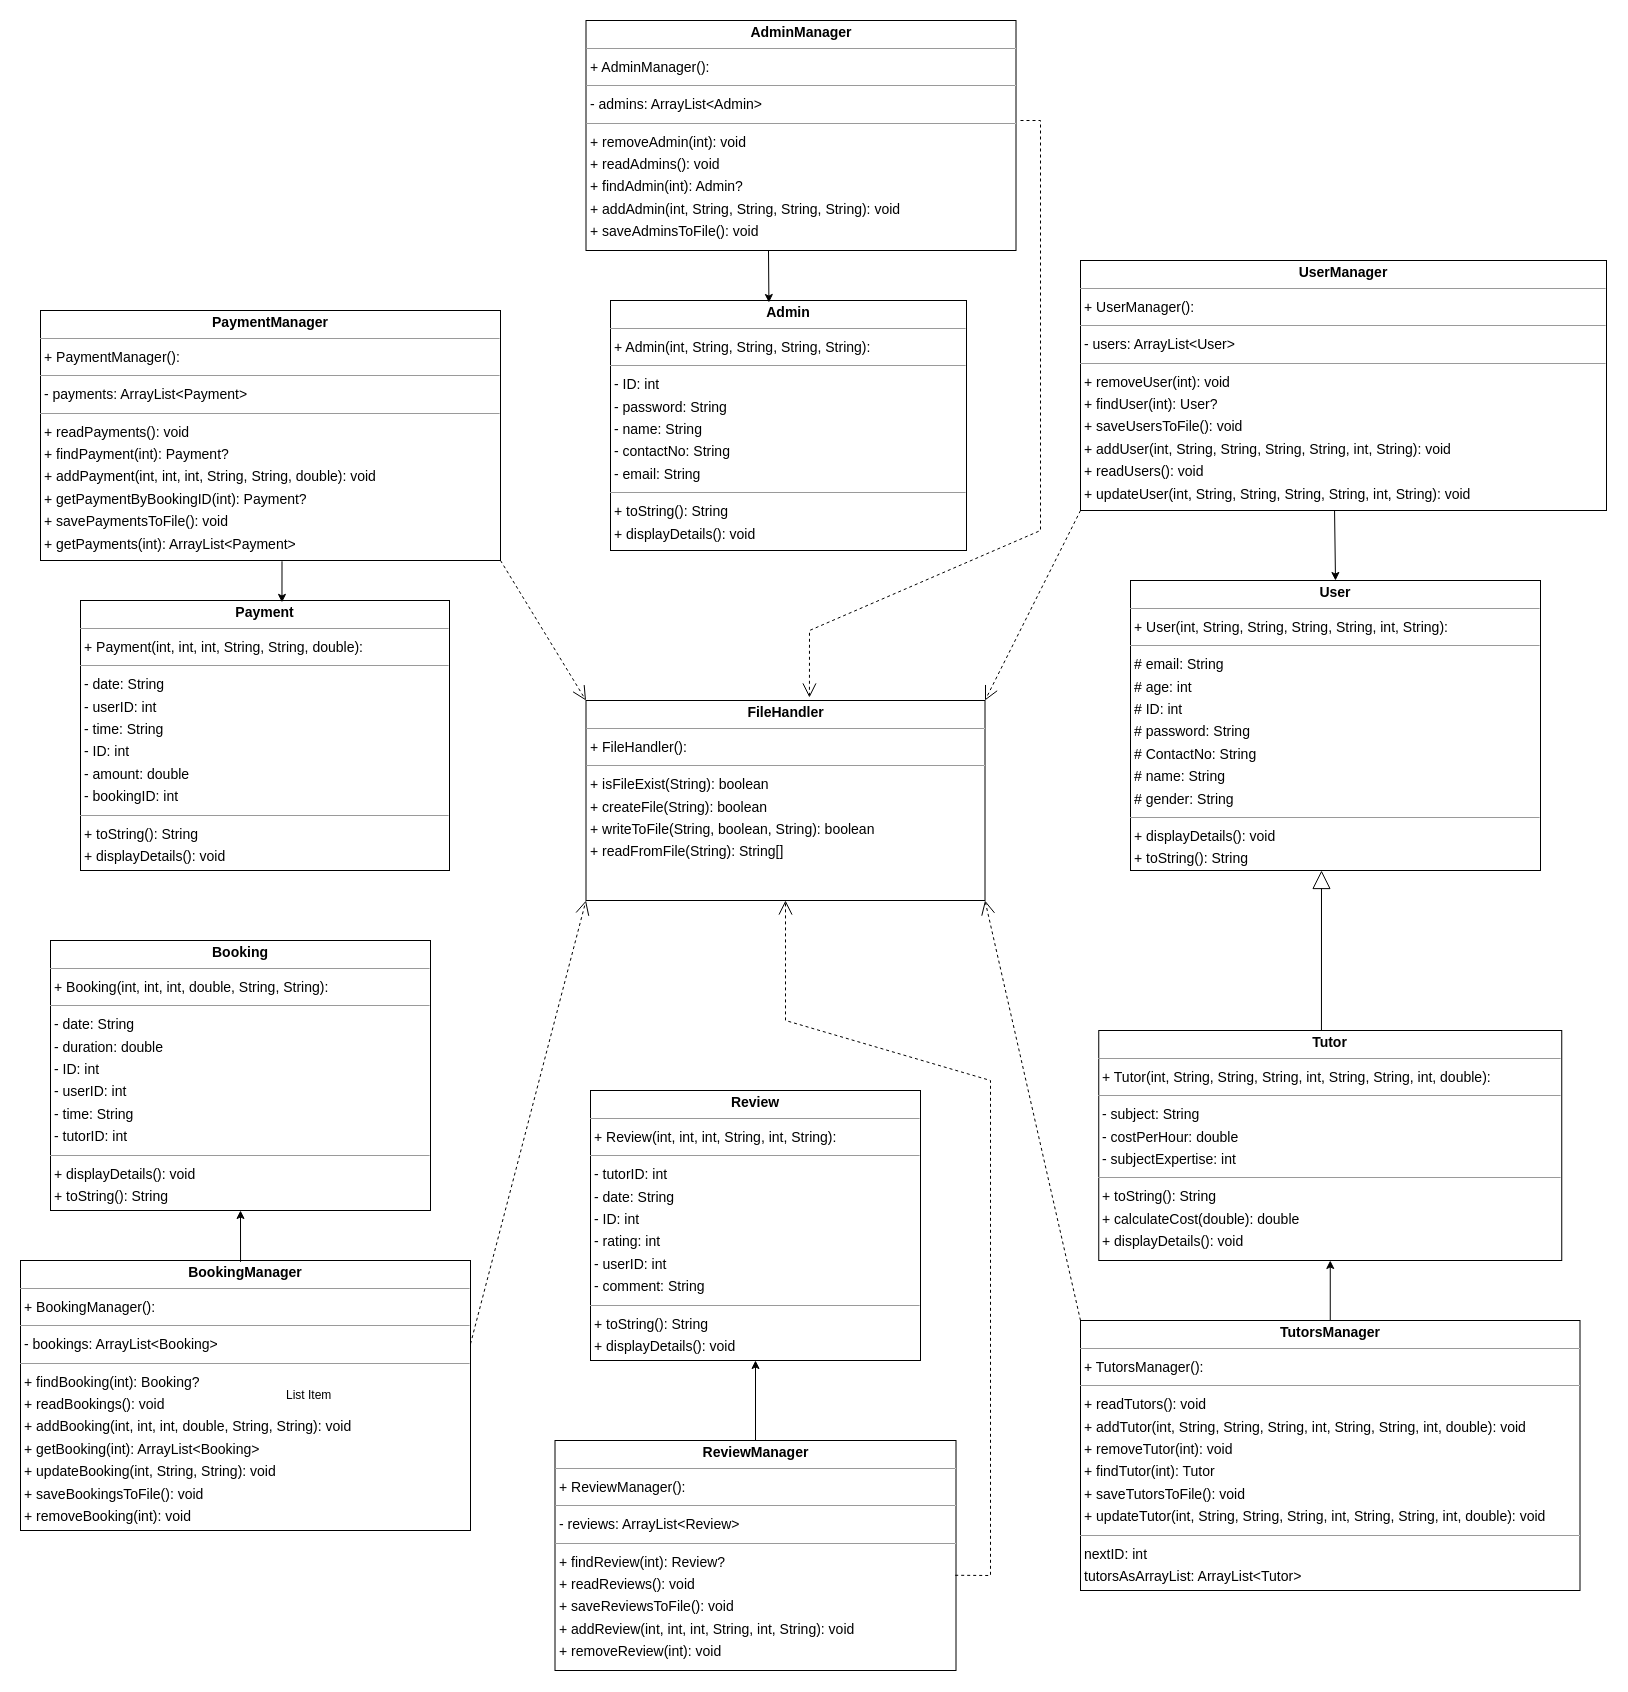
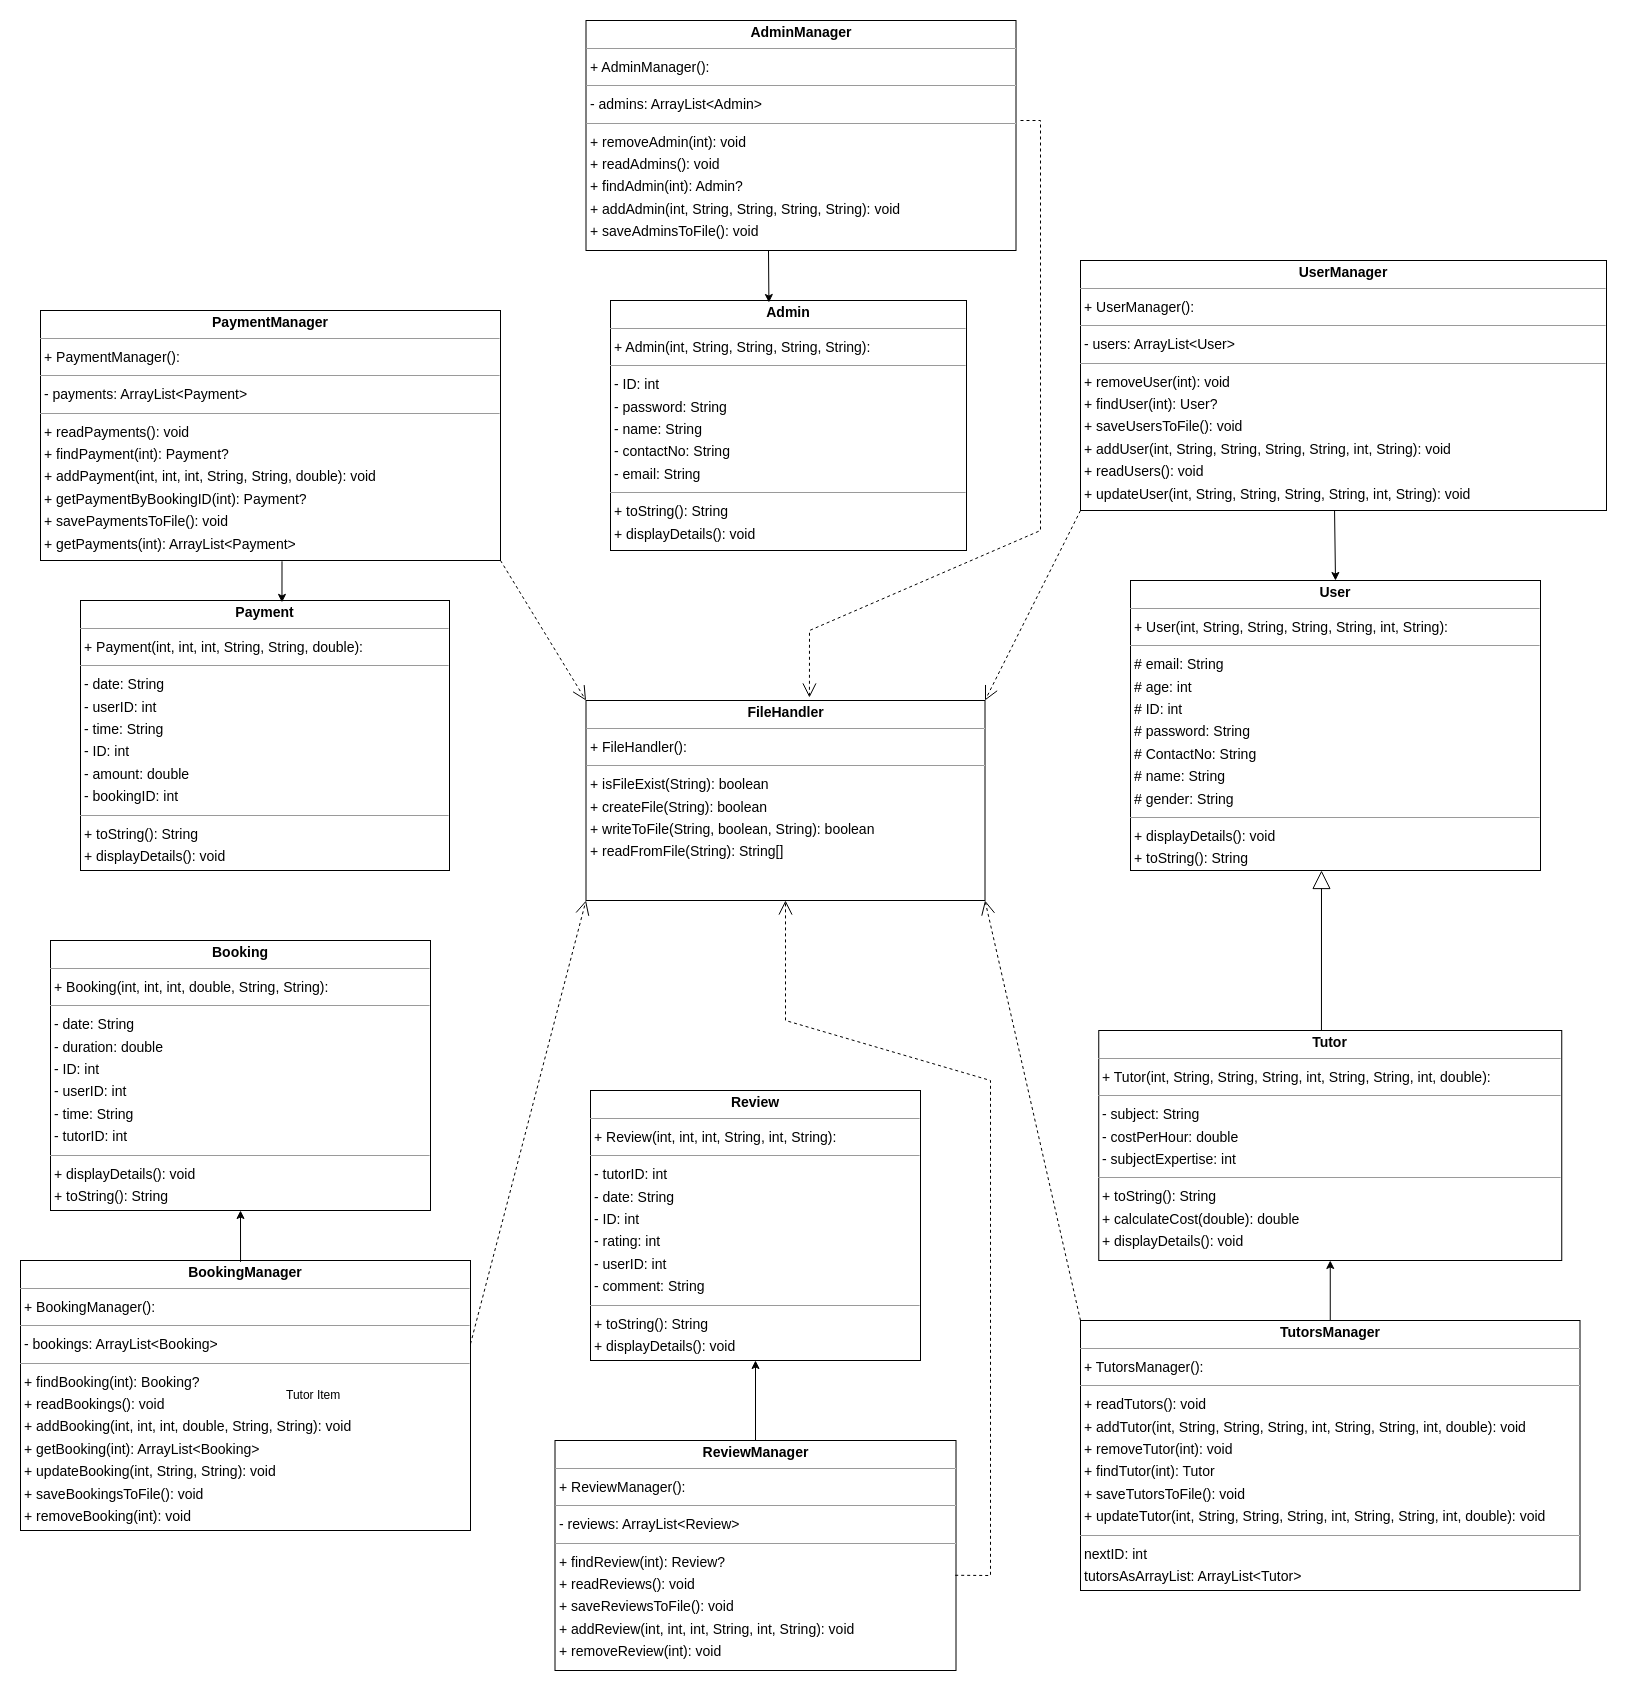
(314, 1396) -> (319, 1396)
